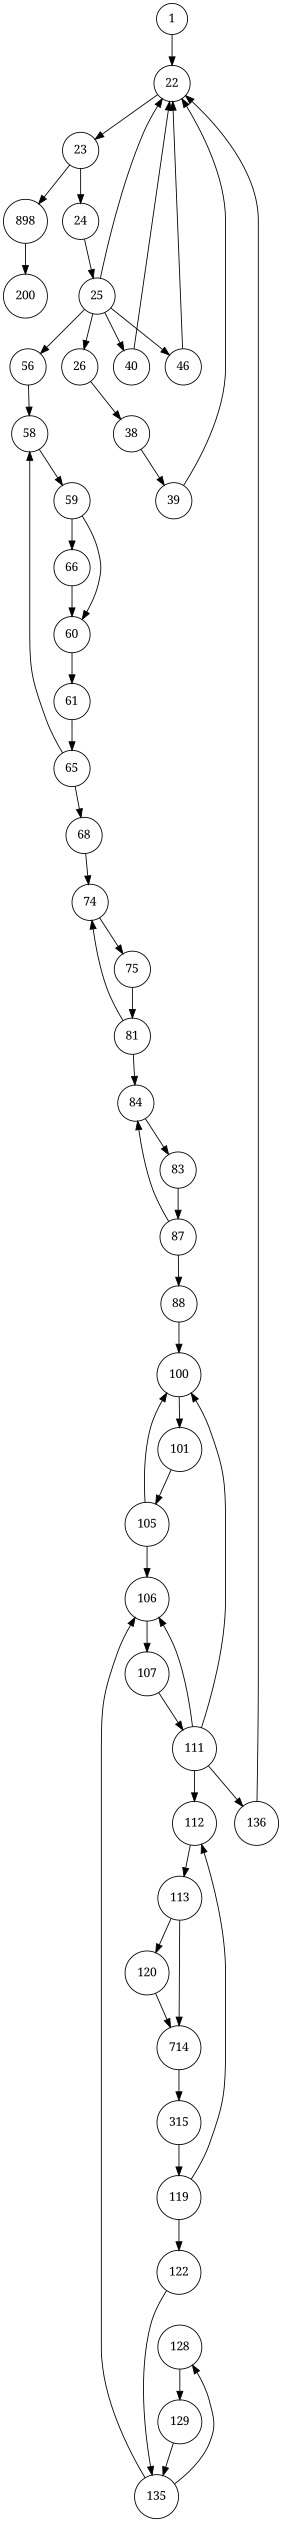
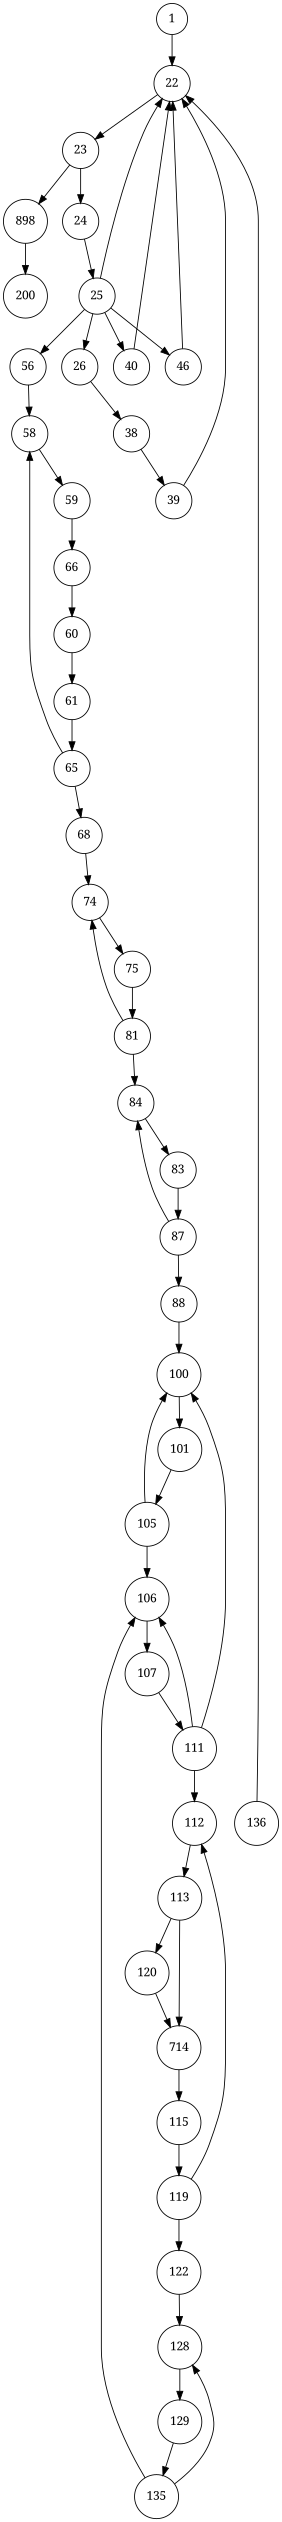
(101, 563) -> none
(223, 1783) -> none
(179, 2123) -> (179, 2123)
(144, 2377) -> (179, 2305)
